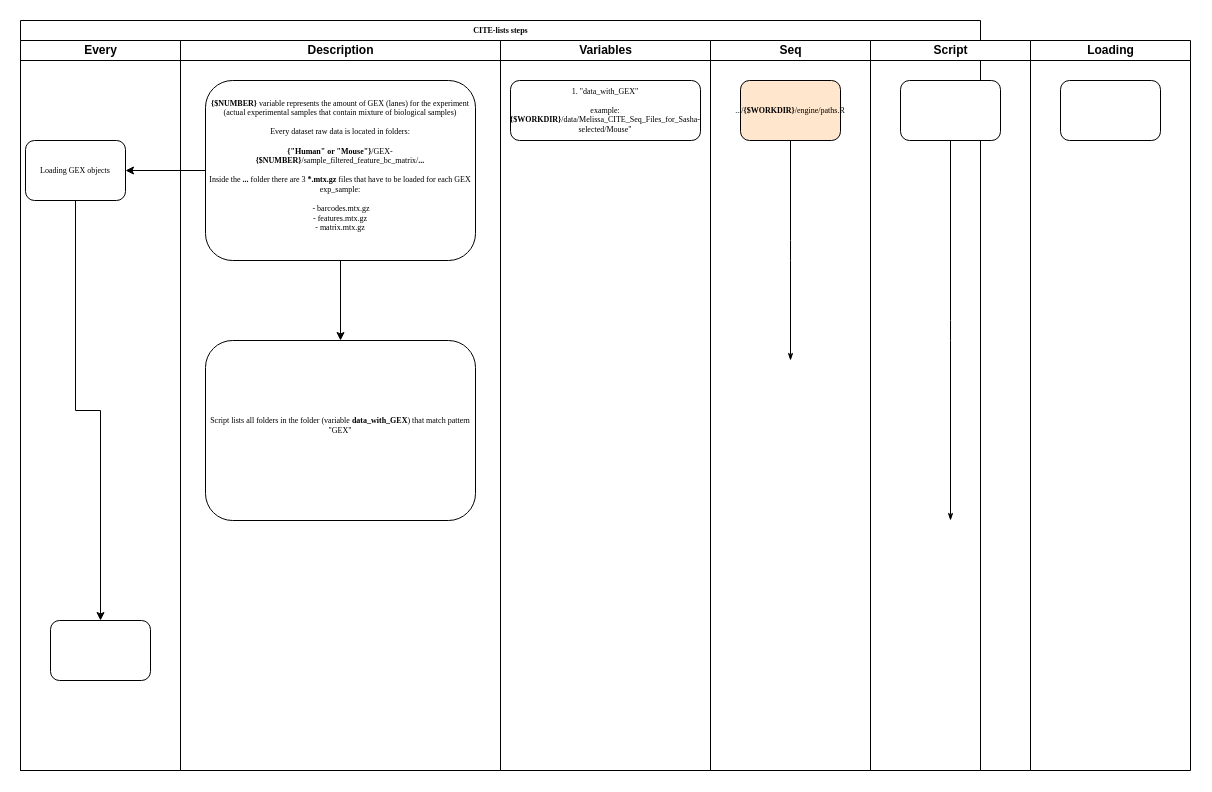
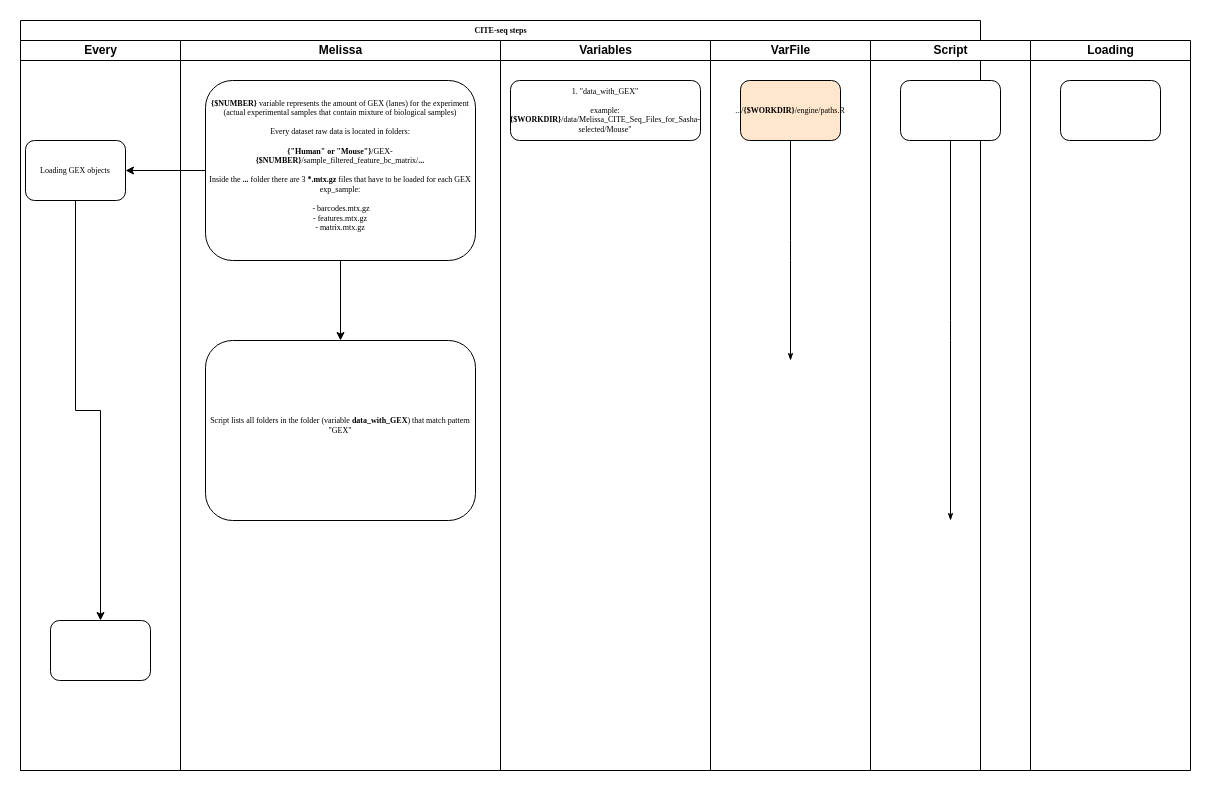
(501, 31) -> (501, 31)
(341, 51) -> (341, 51)
(791, 51) -> (791, 51)
